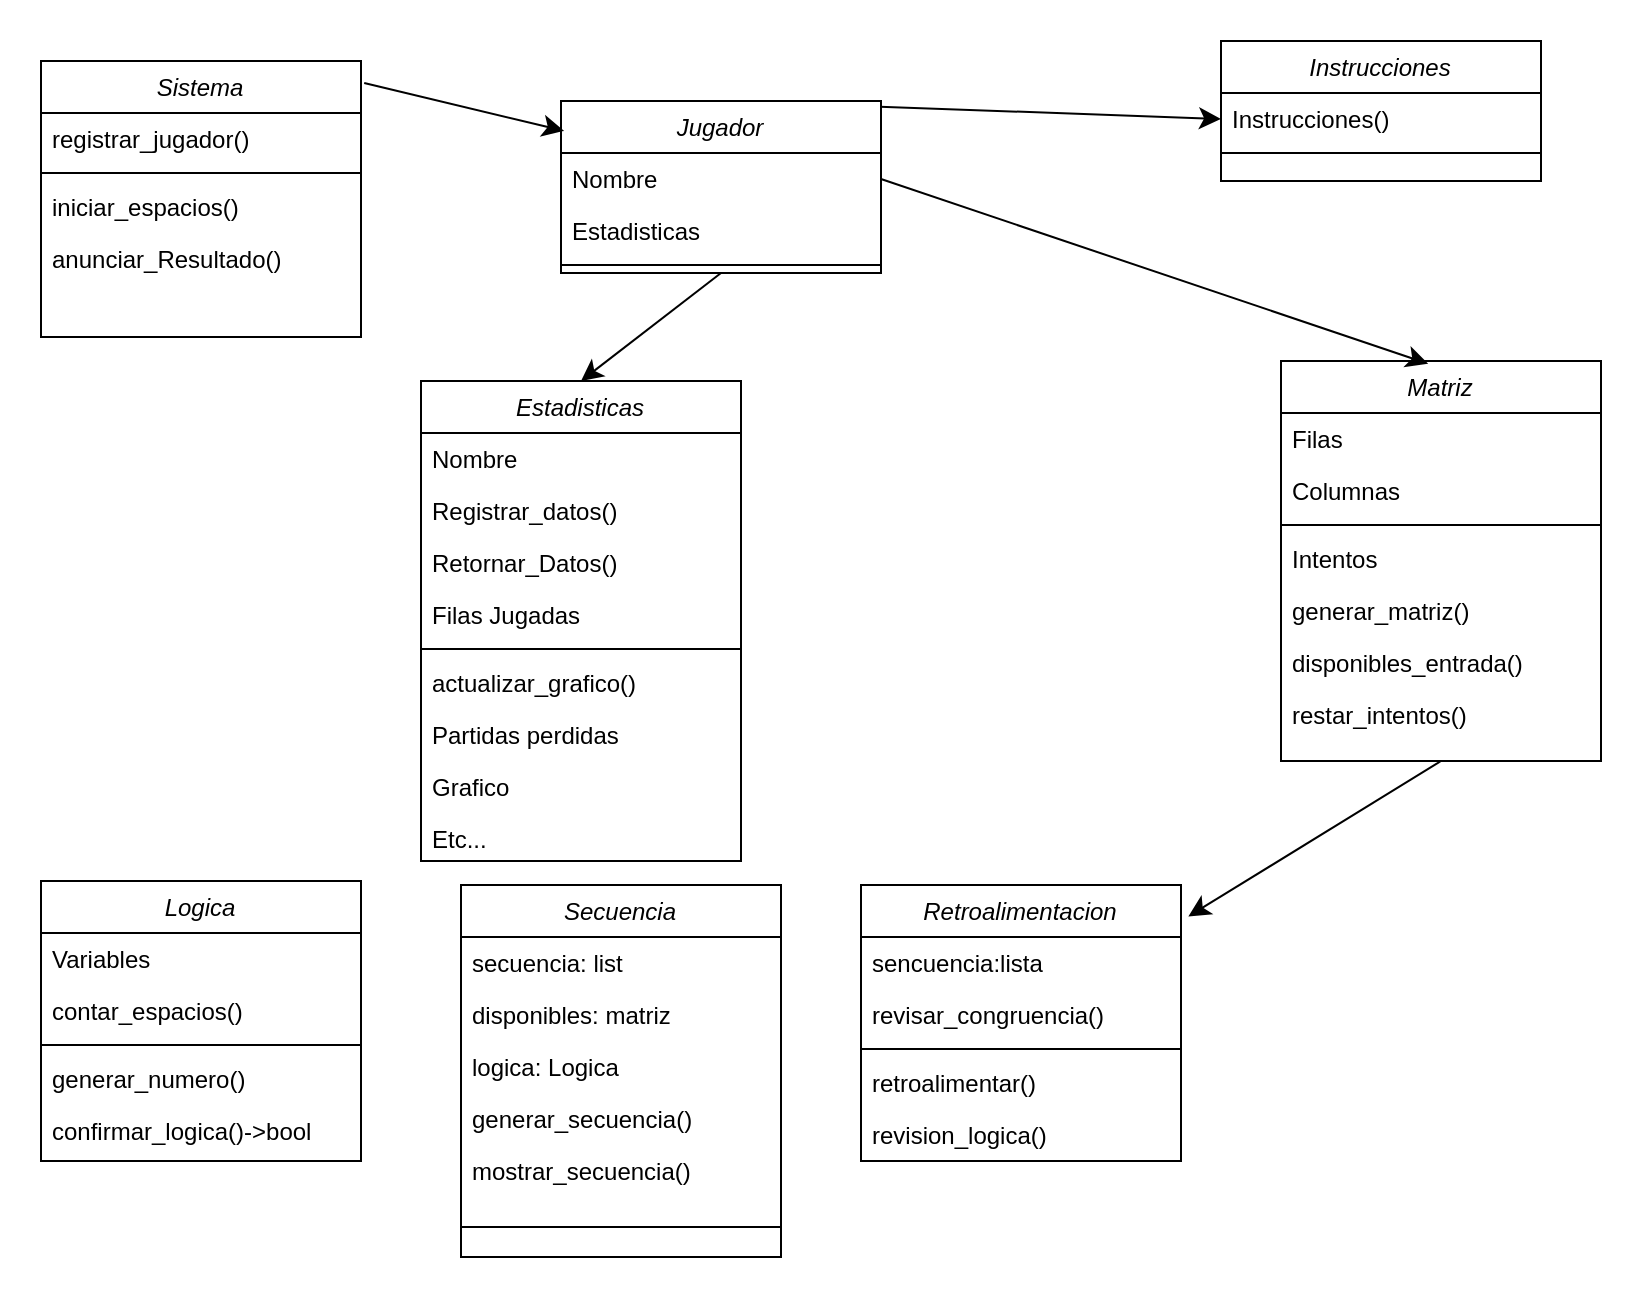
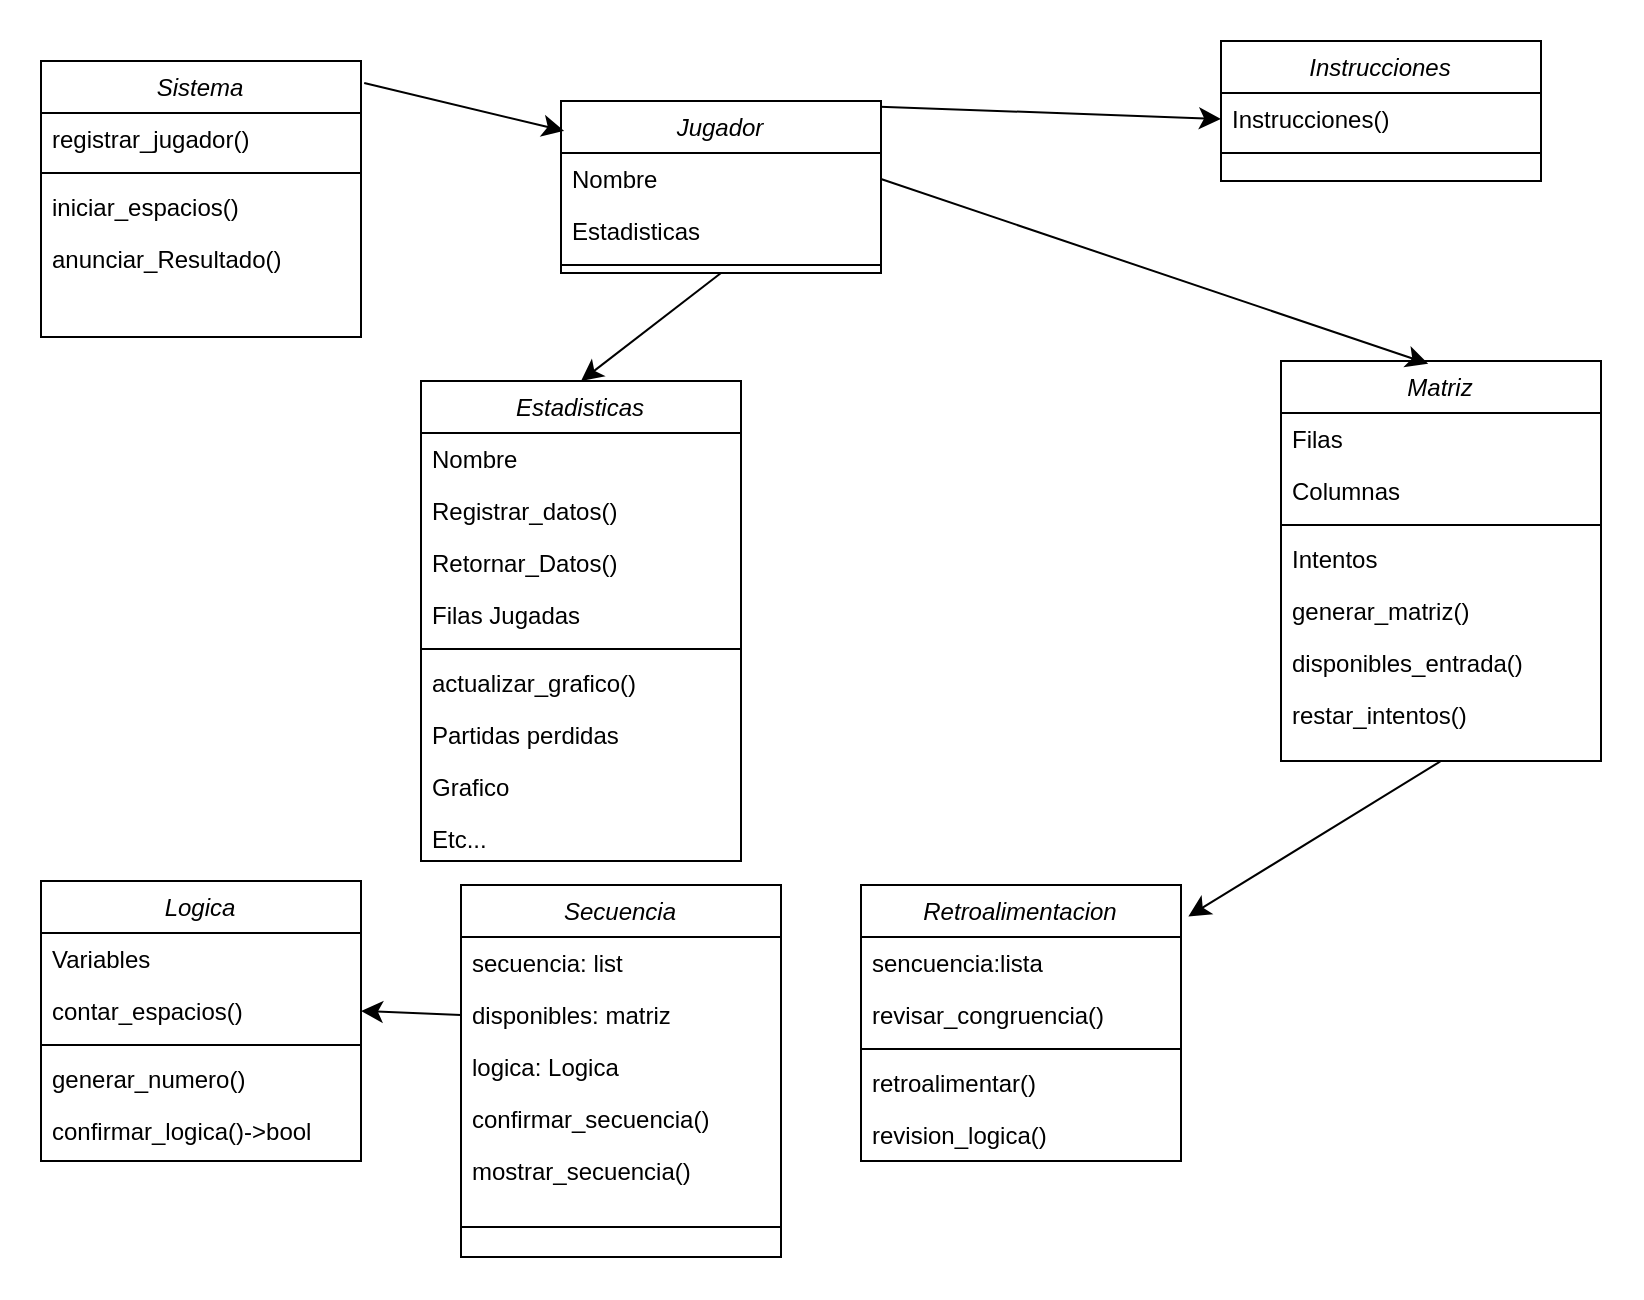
none -> (417, 1013)
(597, 1120) -> (607, 1120)
